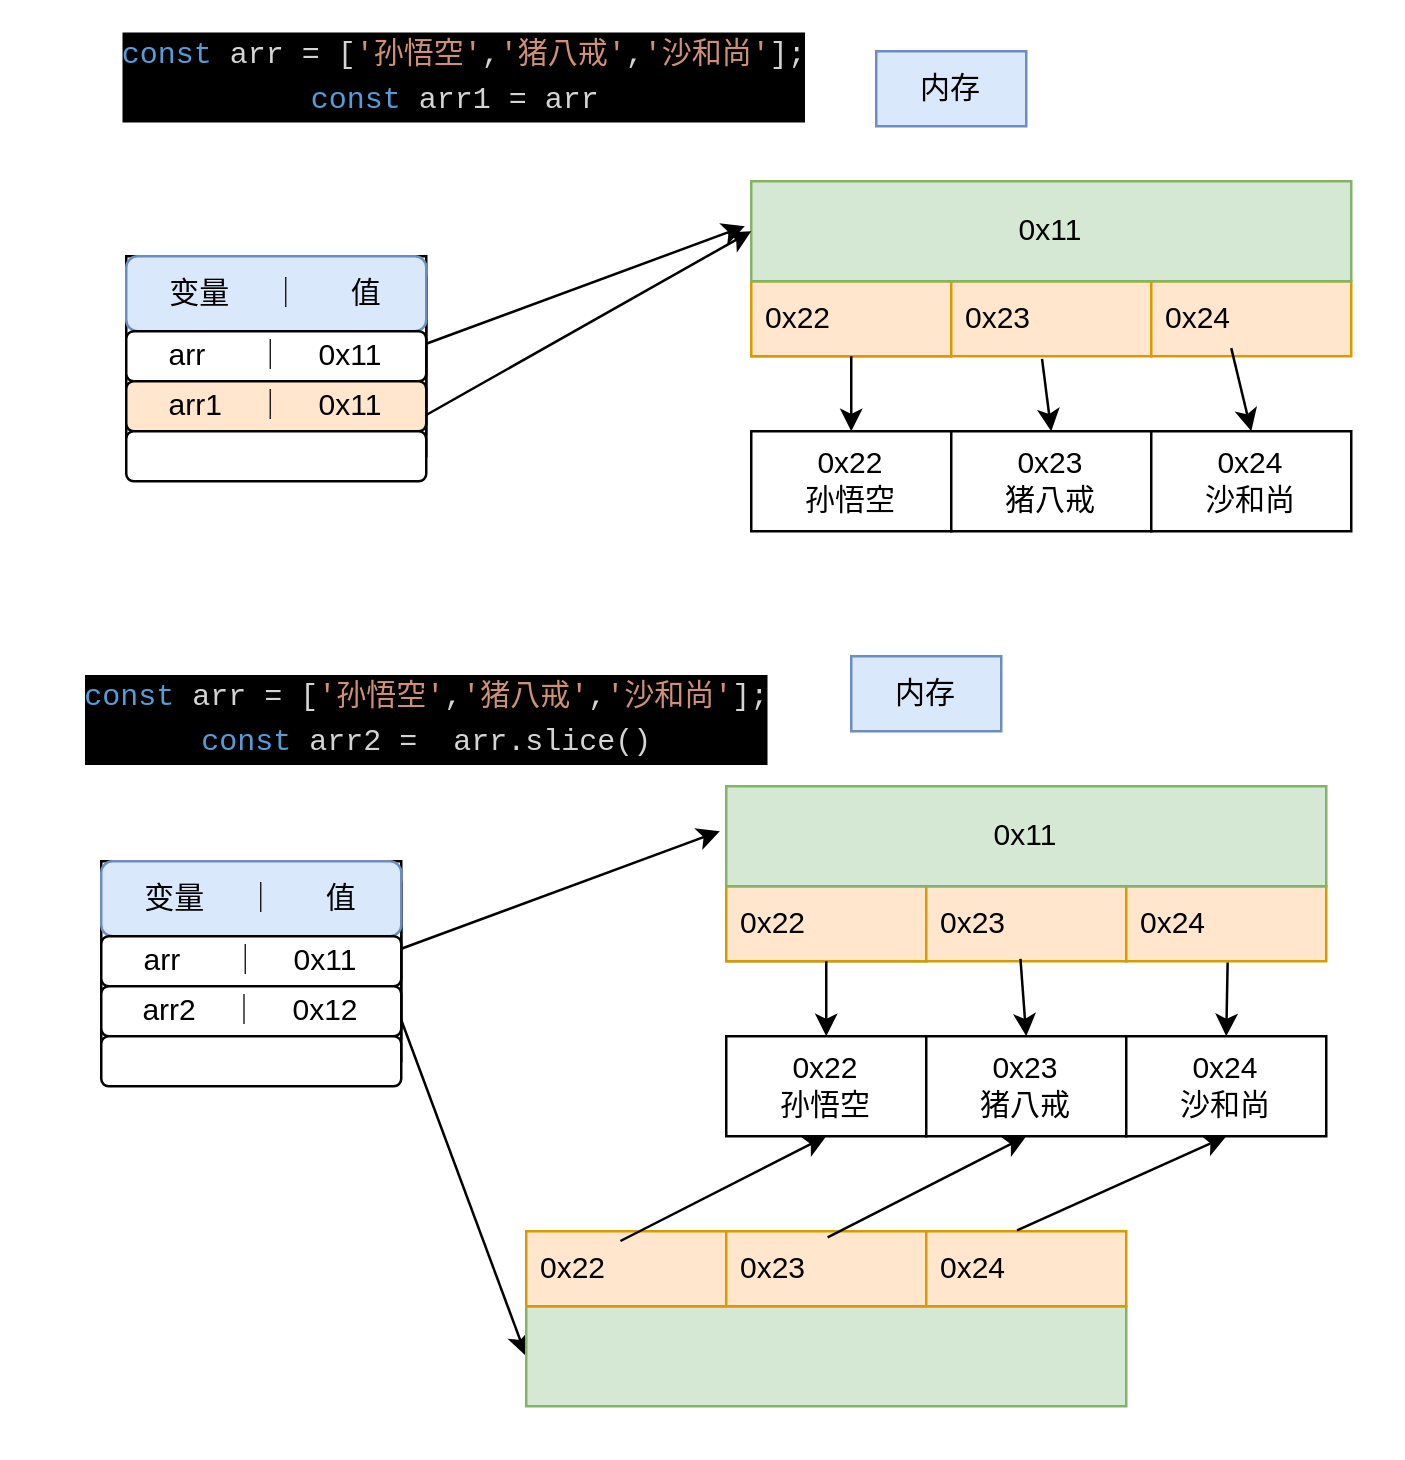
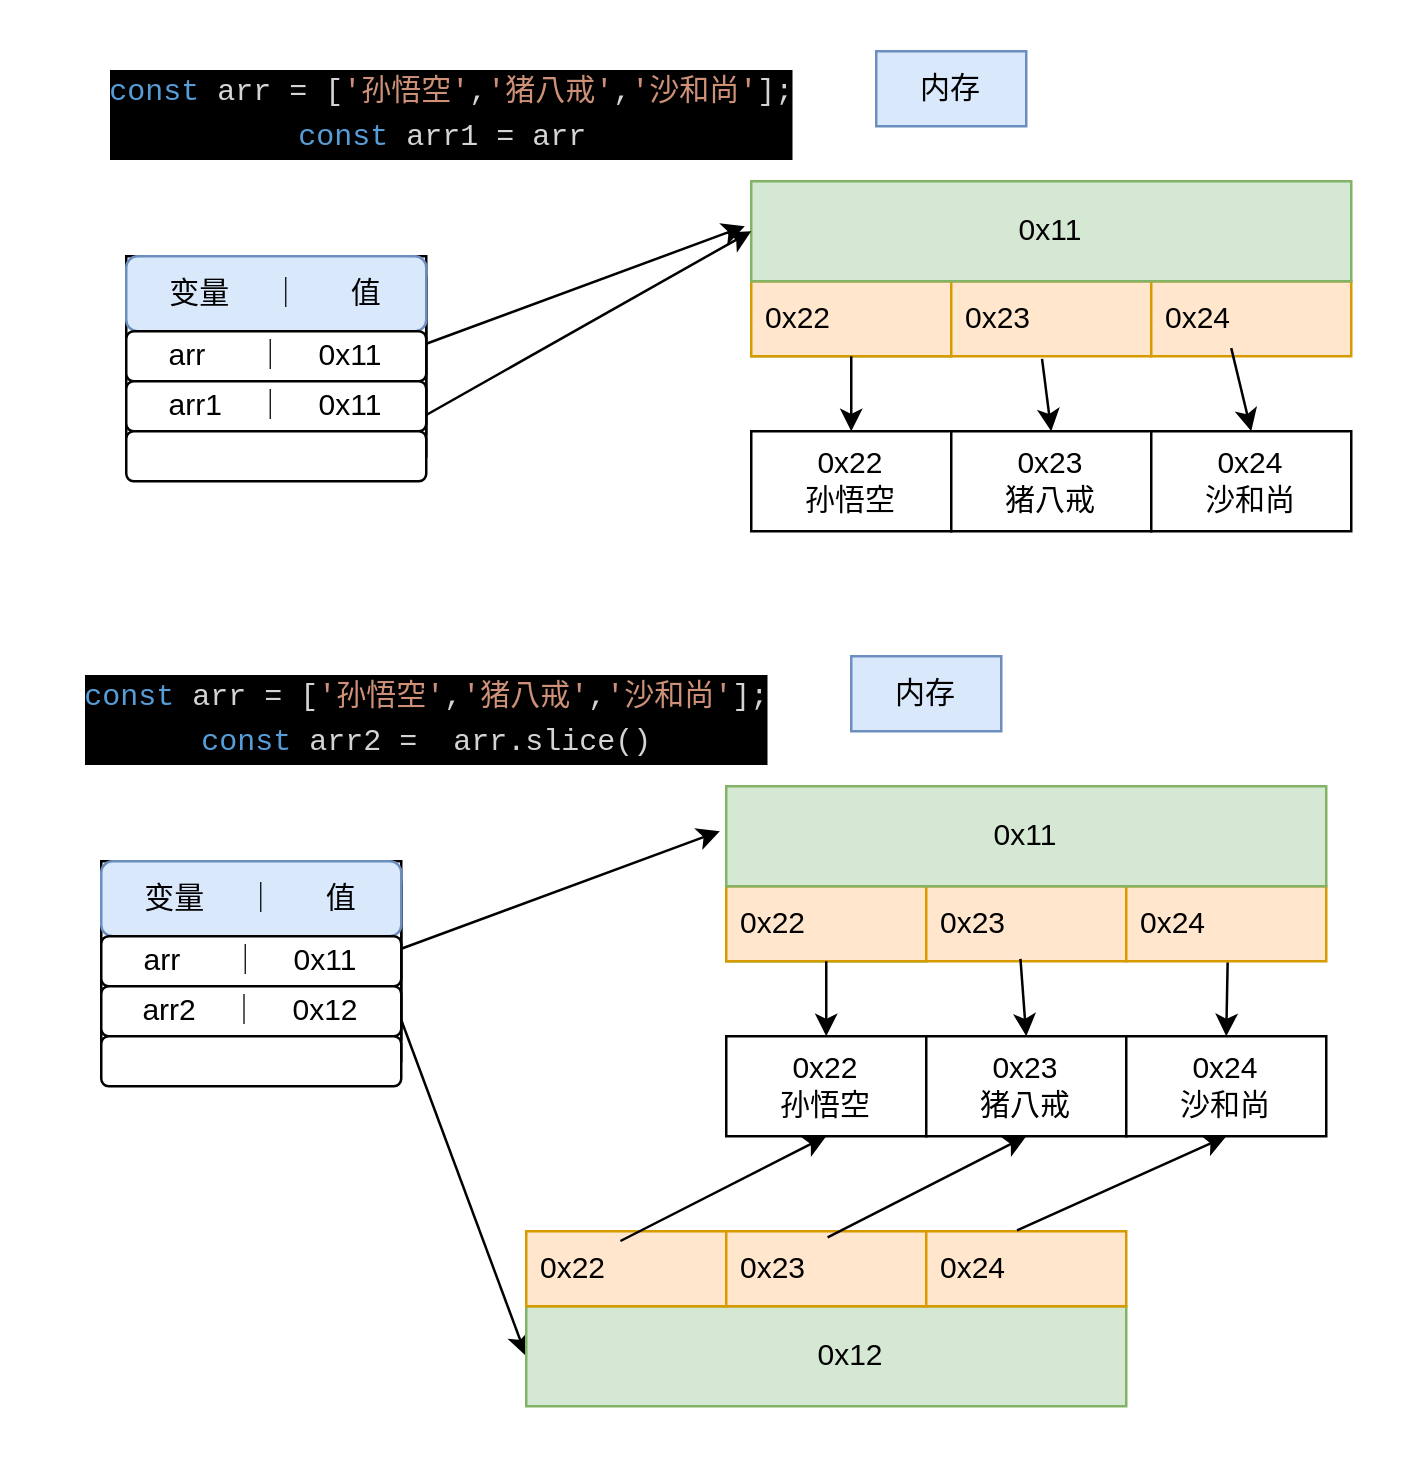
(464, 76) -> (451, 114)
(276, 406) -> (276, 406)
none -> (851, 1356)
